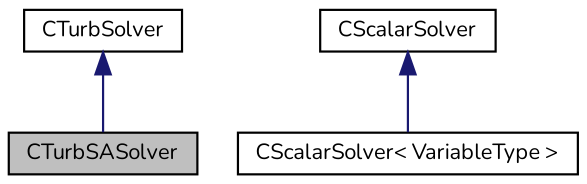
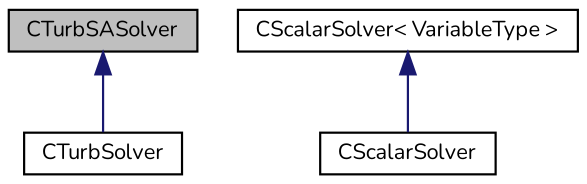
(103, 104) -> (103, 104)
(408, 104) -> (408, 104)
